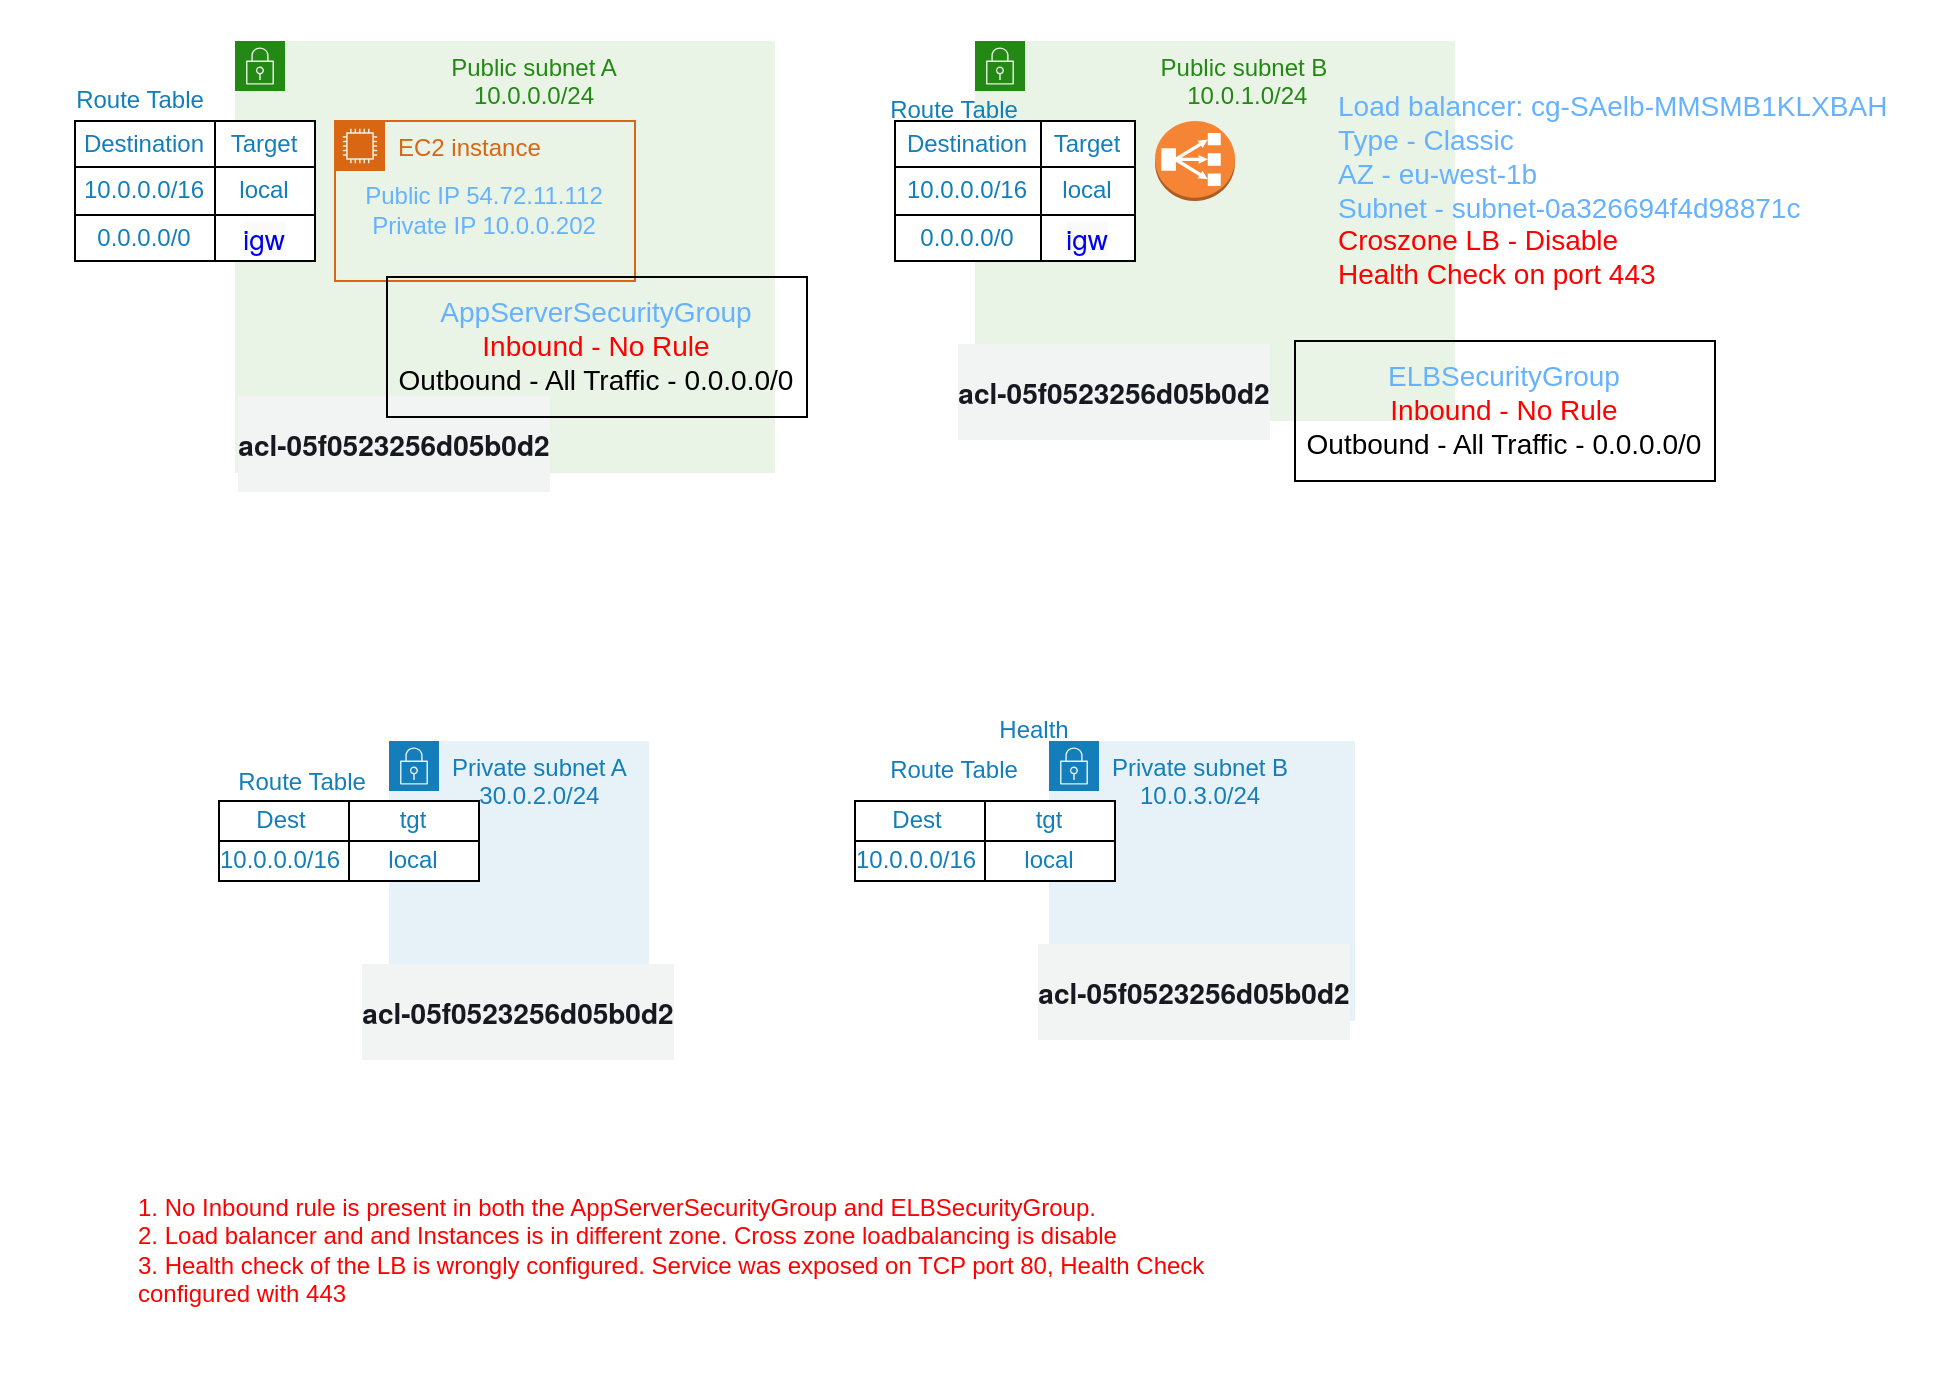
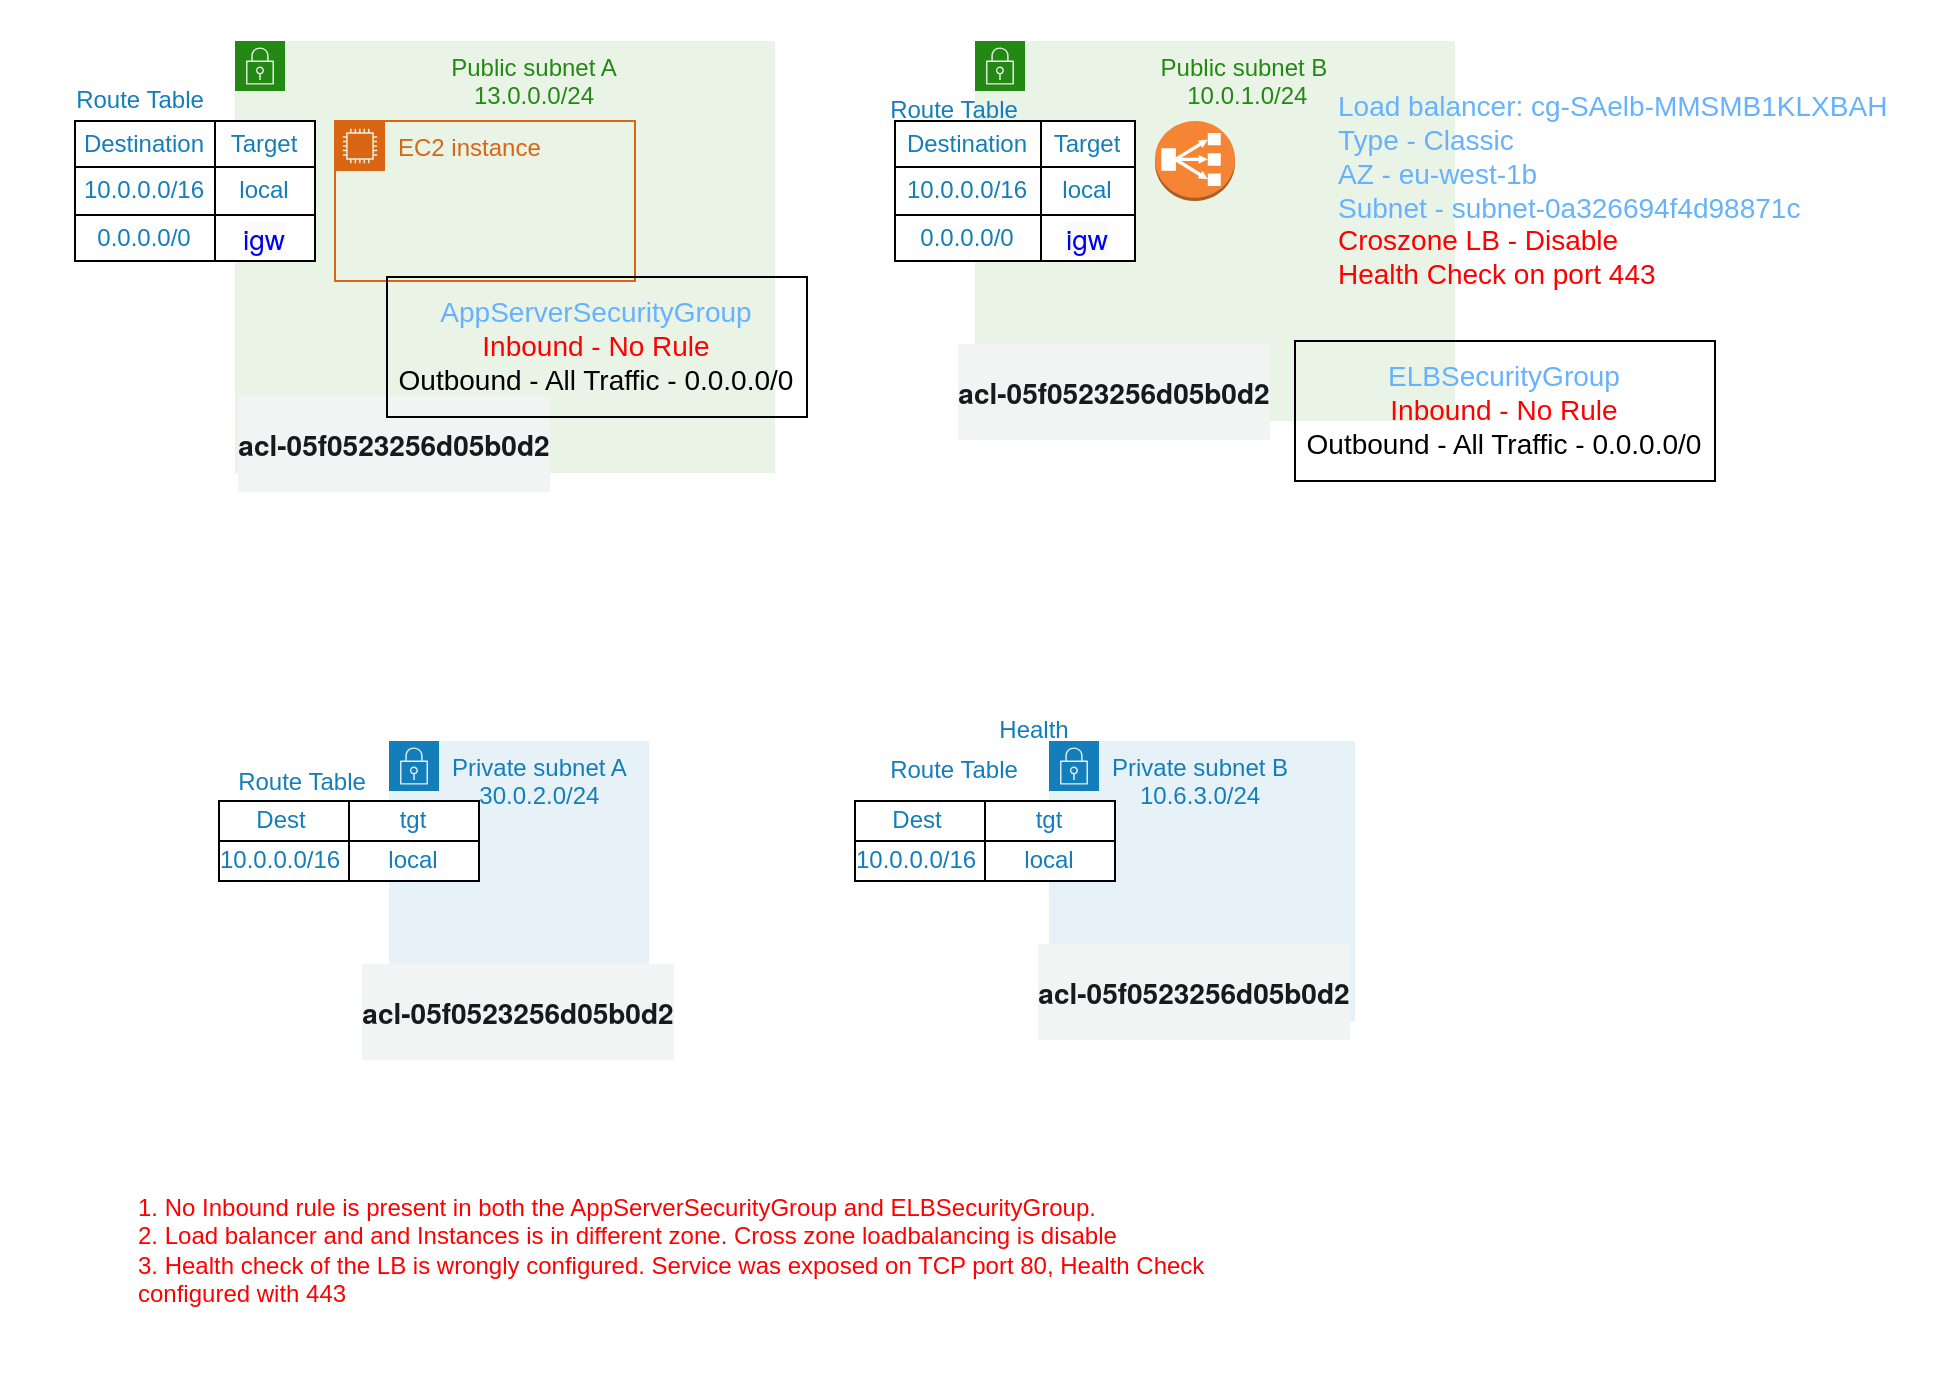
(535, 84) -> (535, 84)
(485, 211) -> none
(1211, 784) -> (1211, 784)
